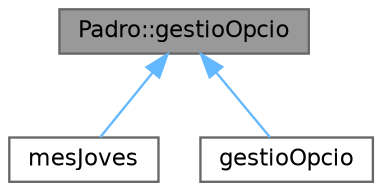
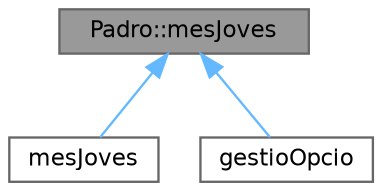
(184, 31) -> (184, 31)
